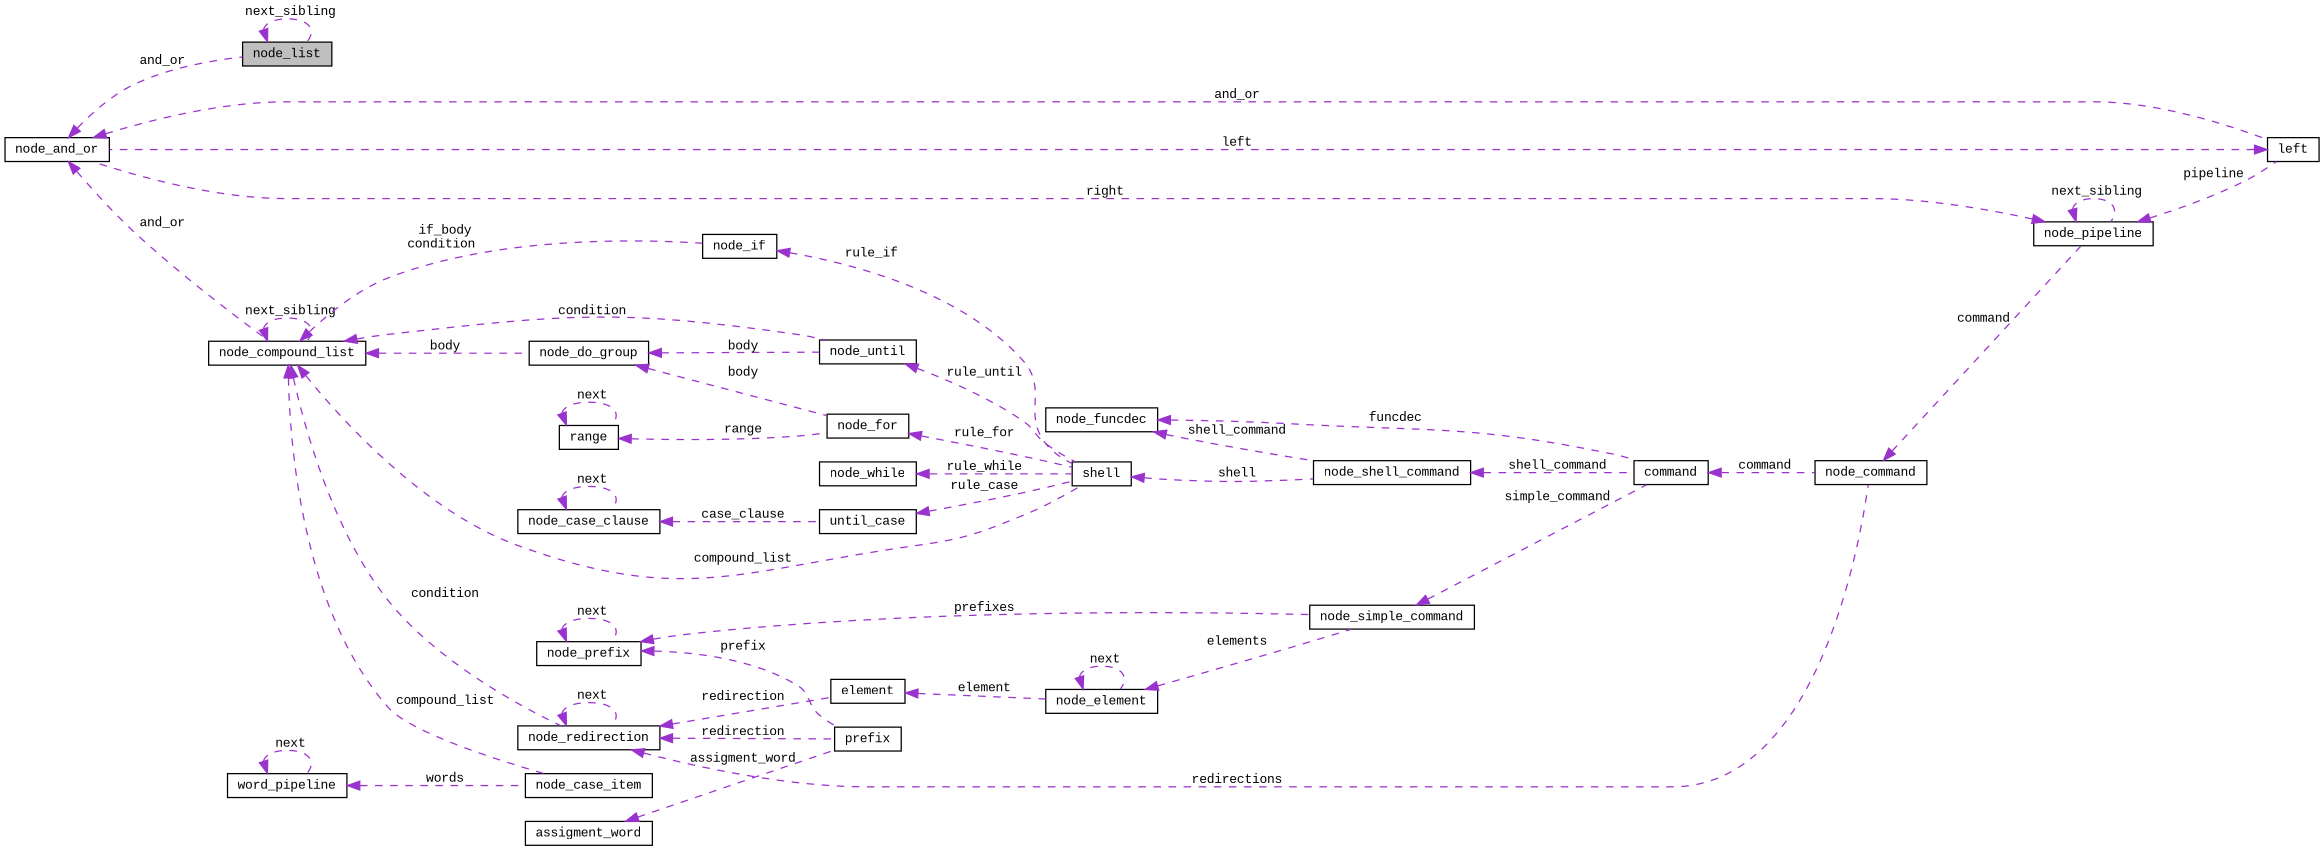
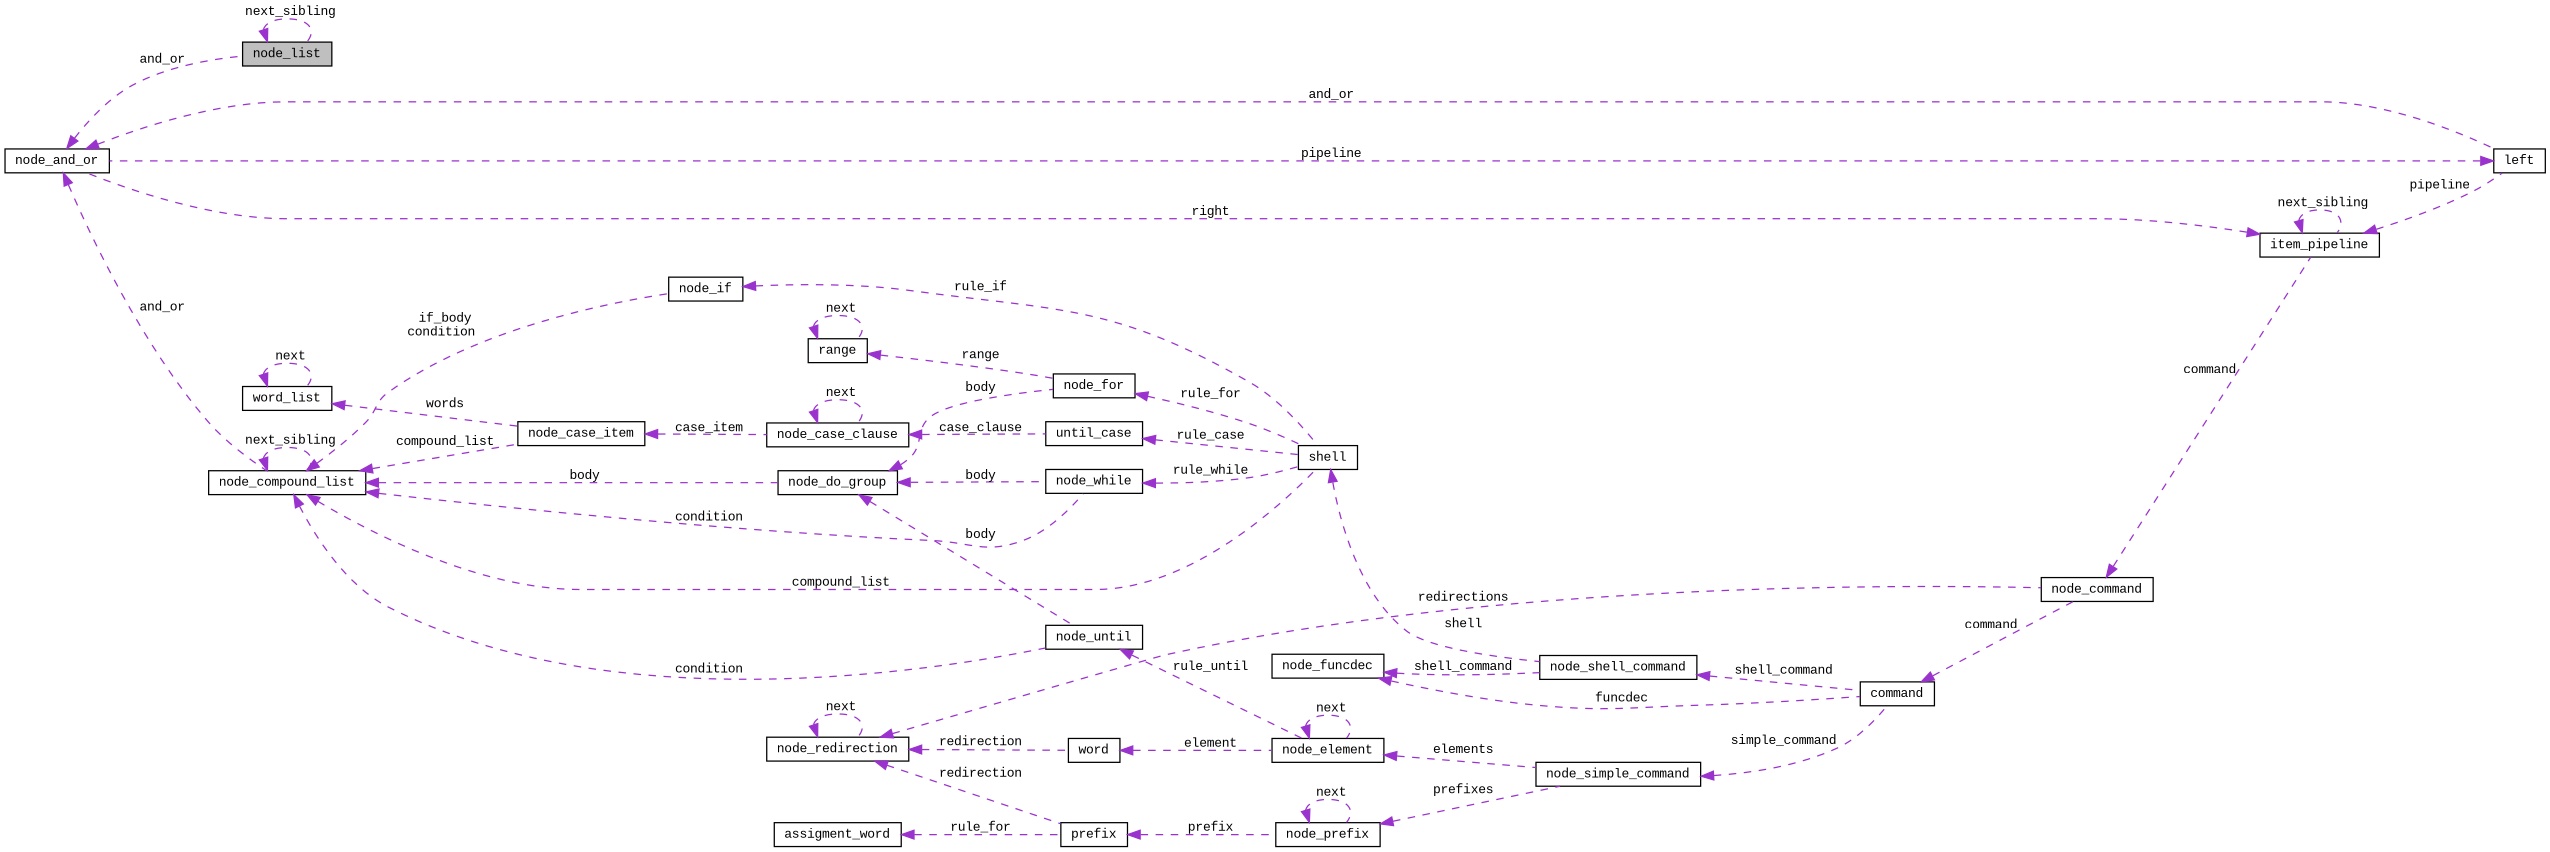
(1234, 143) -> (1328, 154)
(2093, 234) -> (2320, 245)
(1001, 407) -> (1217, 697)
none -> (712, 434)
none -> (978, 482)
(380, 589) -> (739, 528)
(757, 667) -> (1208, 835)
(868, 691) -> (1094, 750)
(740, 759) -> (977, 828)
(287, 786) -> (287, 398)
